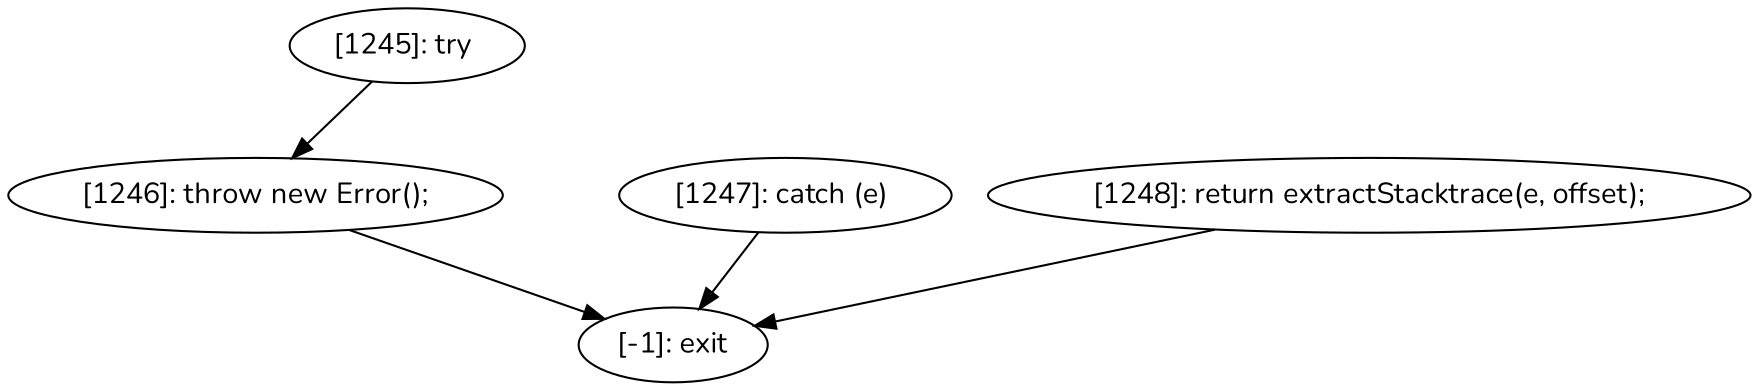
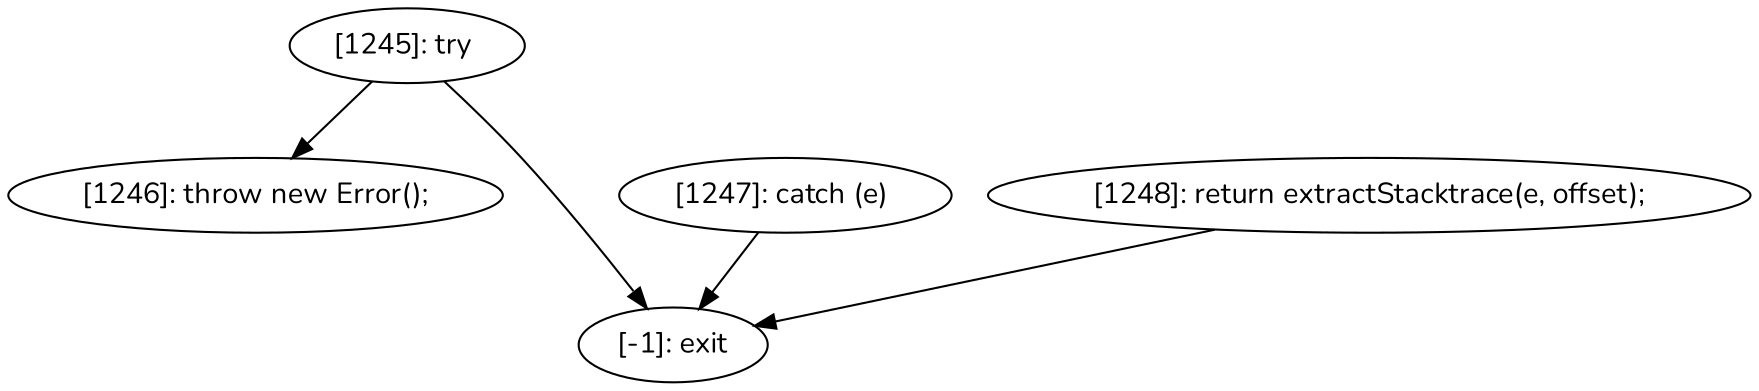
(467, 271) -> (543, 182)
